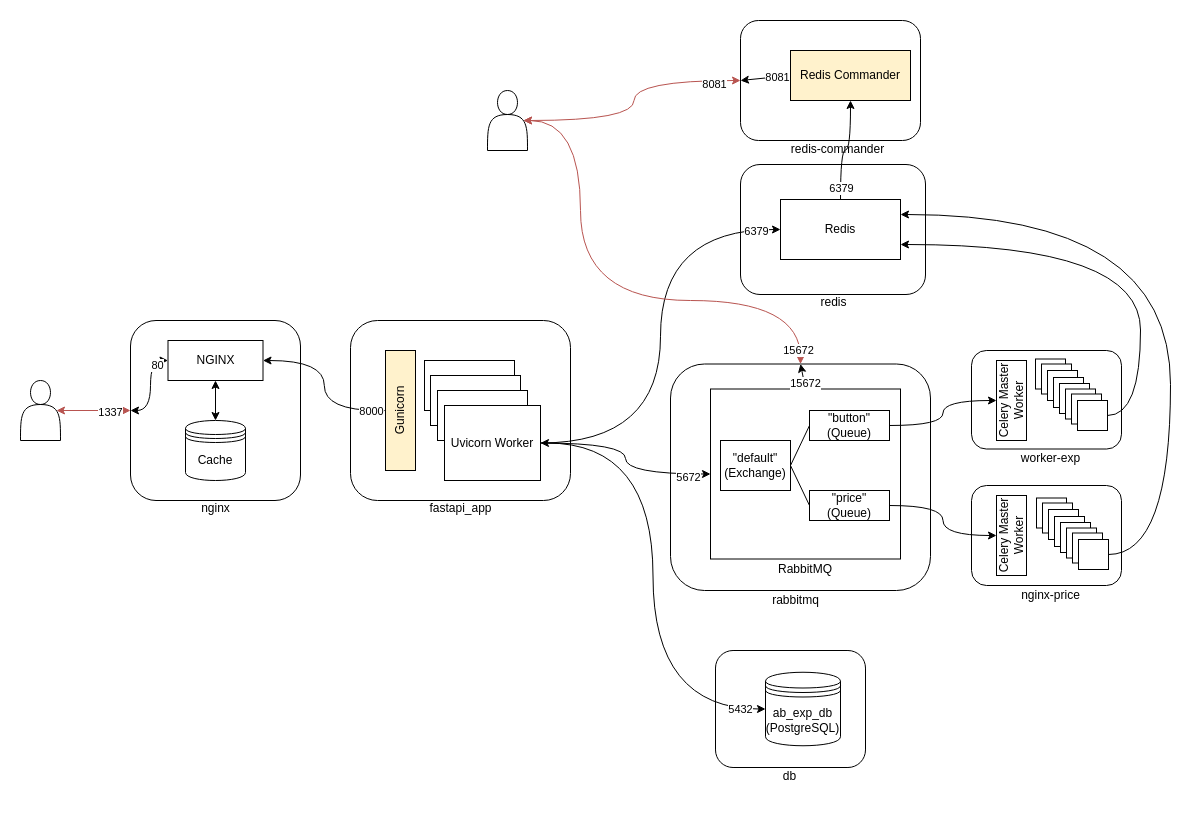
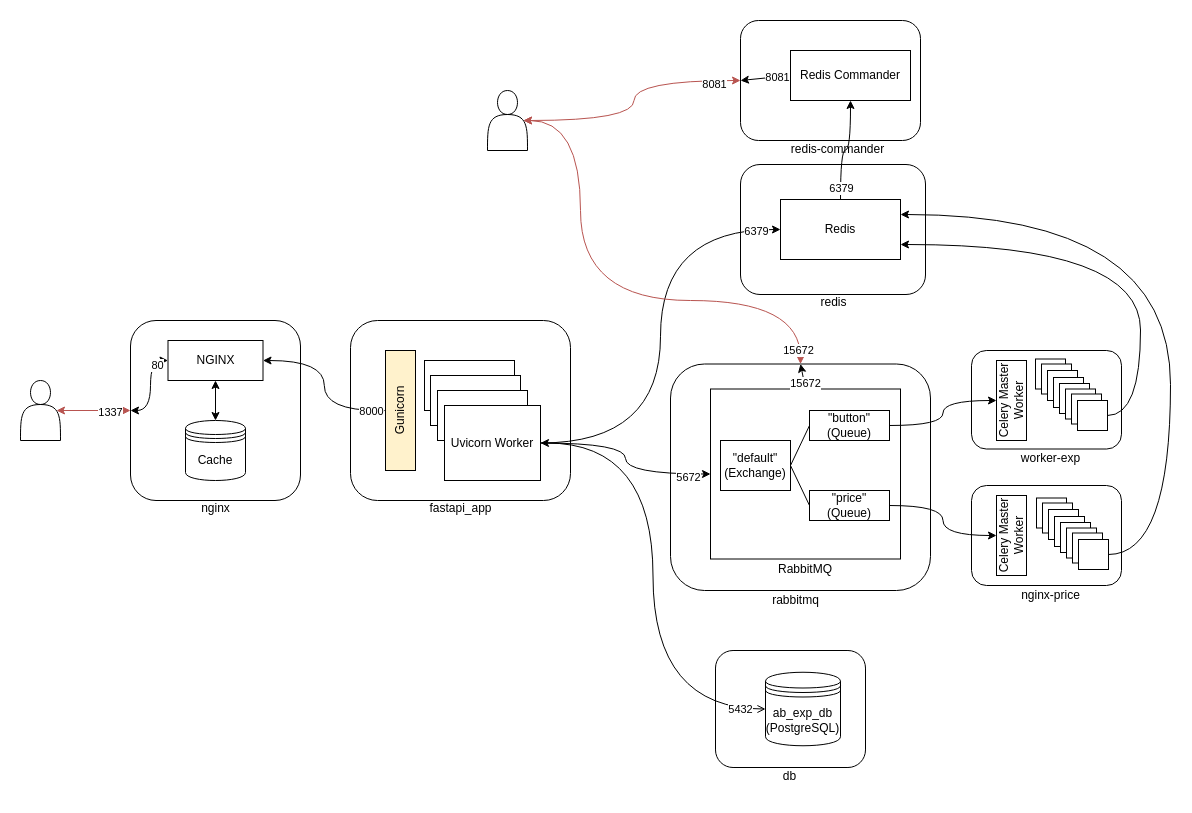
(851, 76) -> (851, 76)
(757, 709) -> (759, 709)
